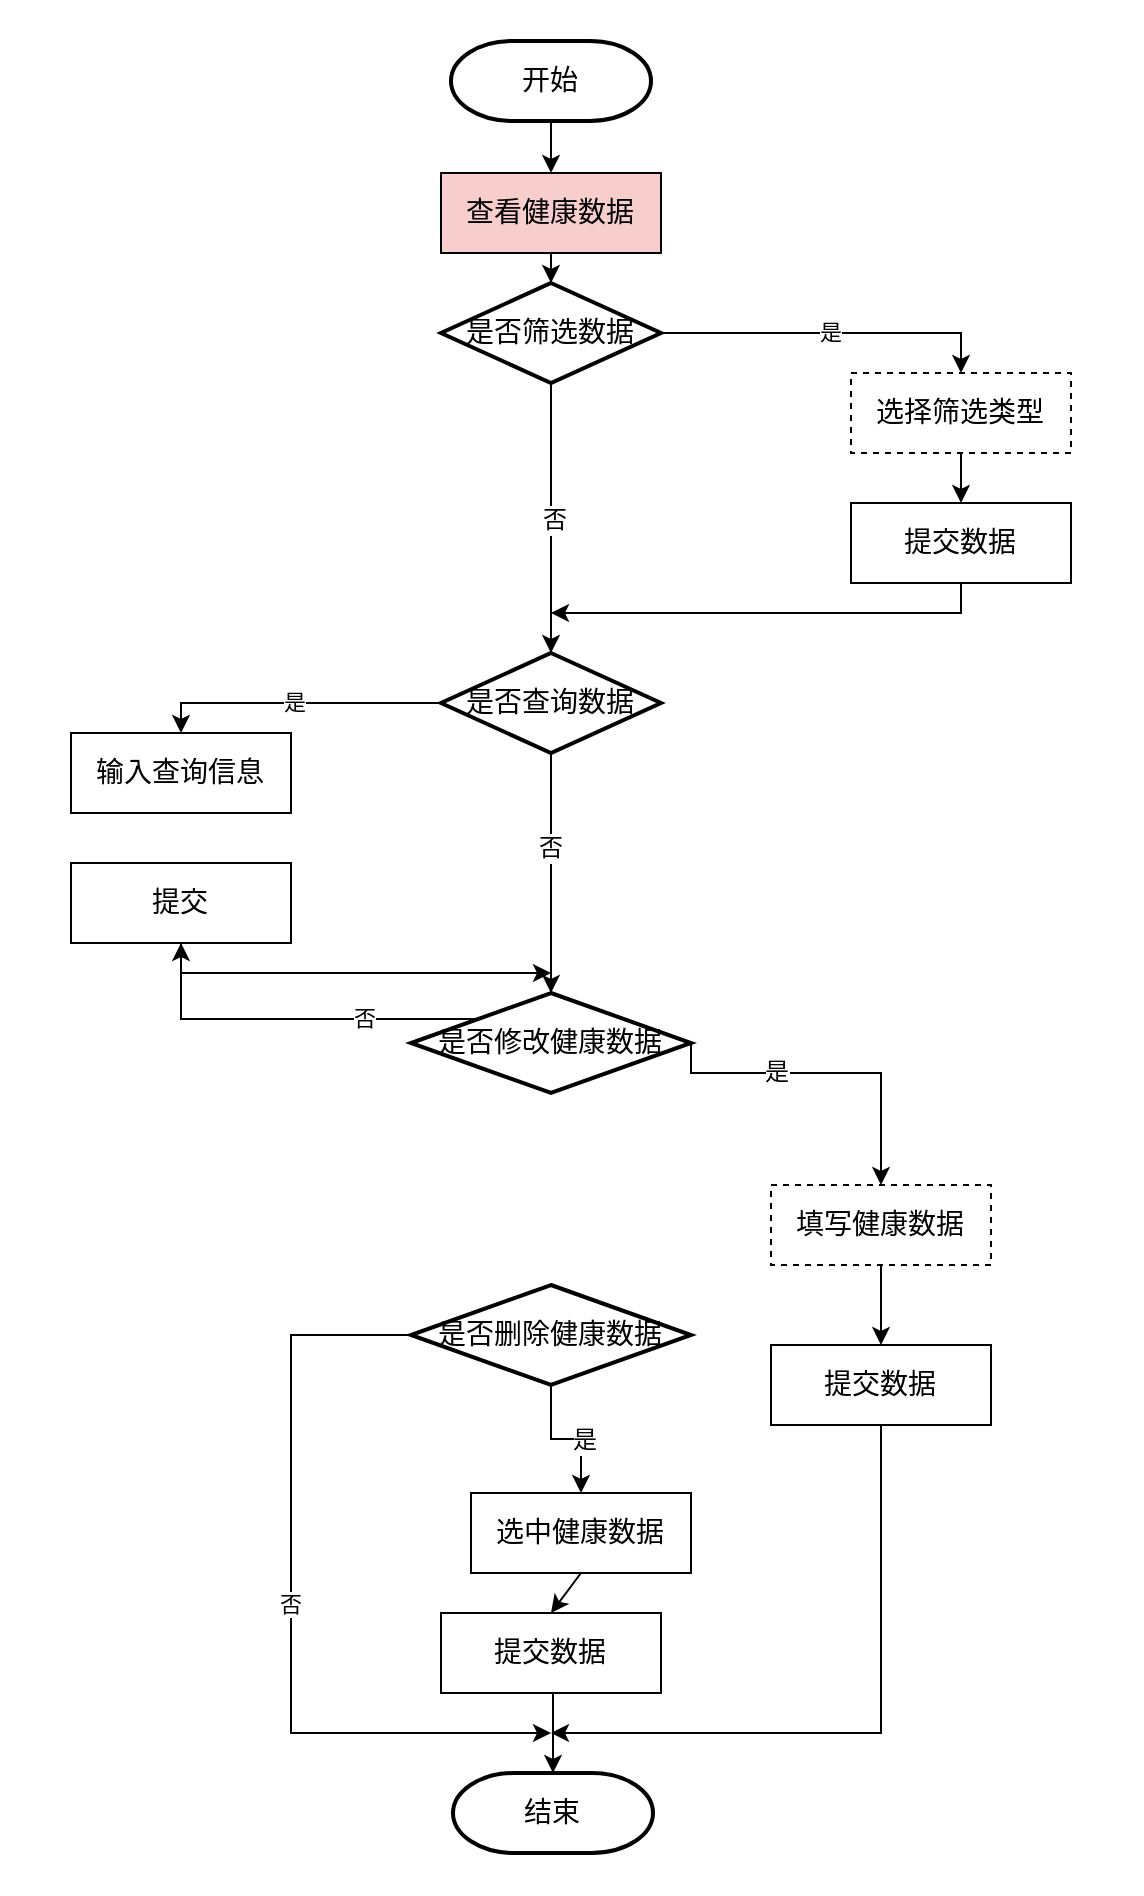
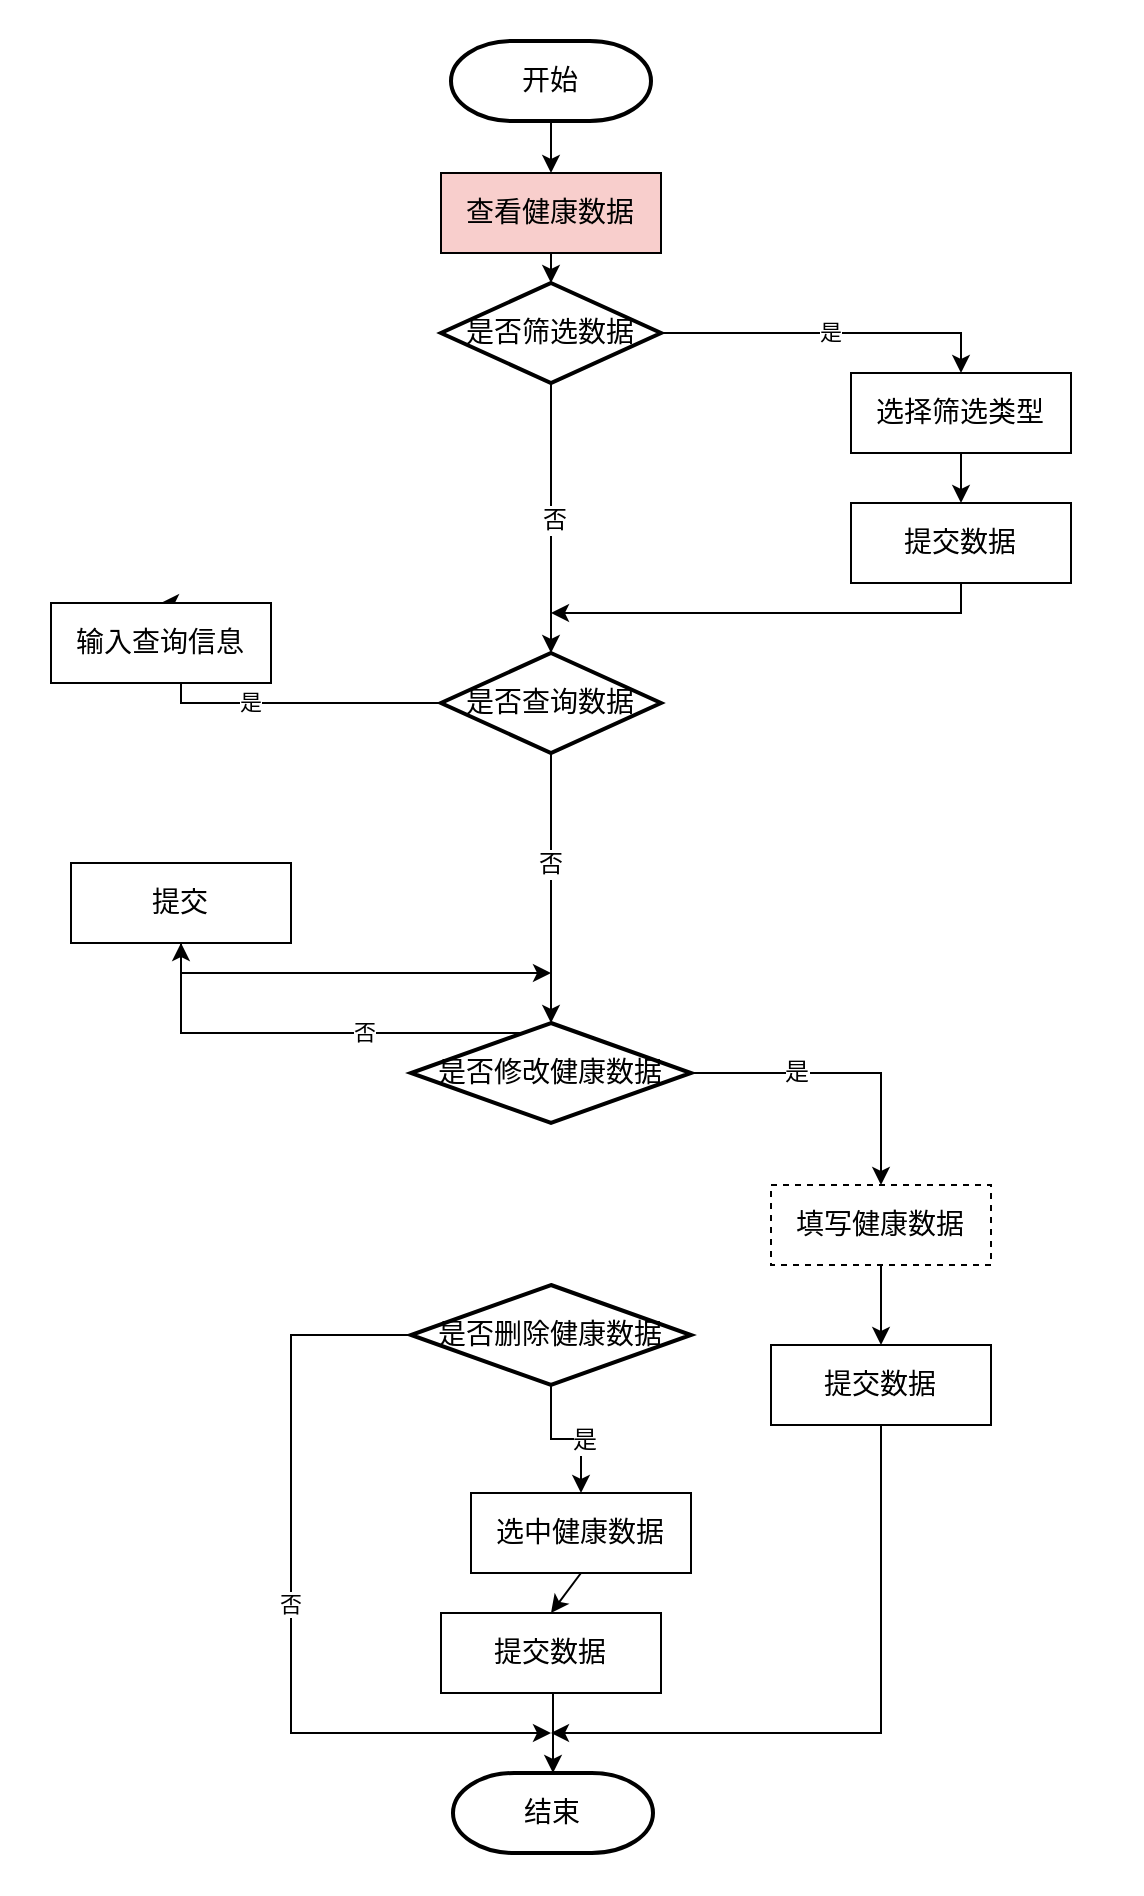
(961, 413) -> (961, 413)
(181, 773) -> (161, 643)
(551, 1043) -> (551, 1073)
